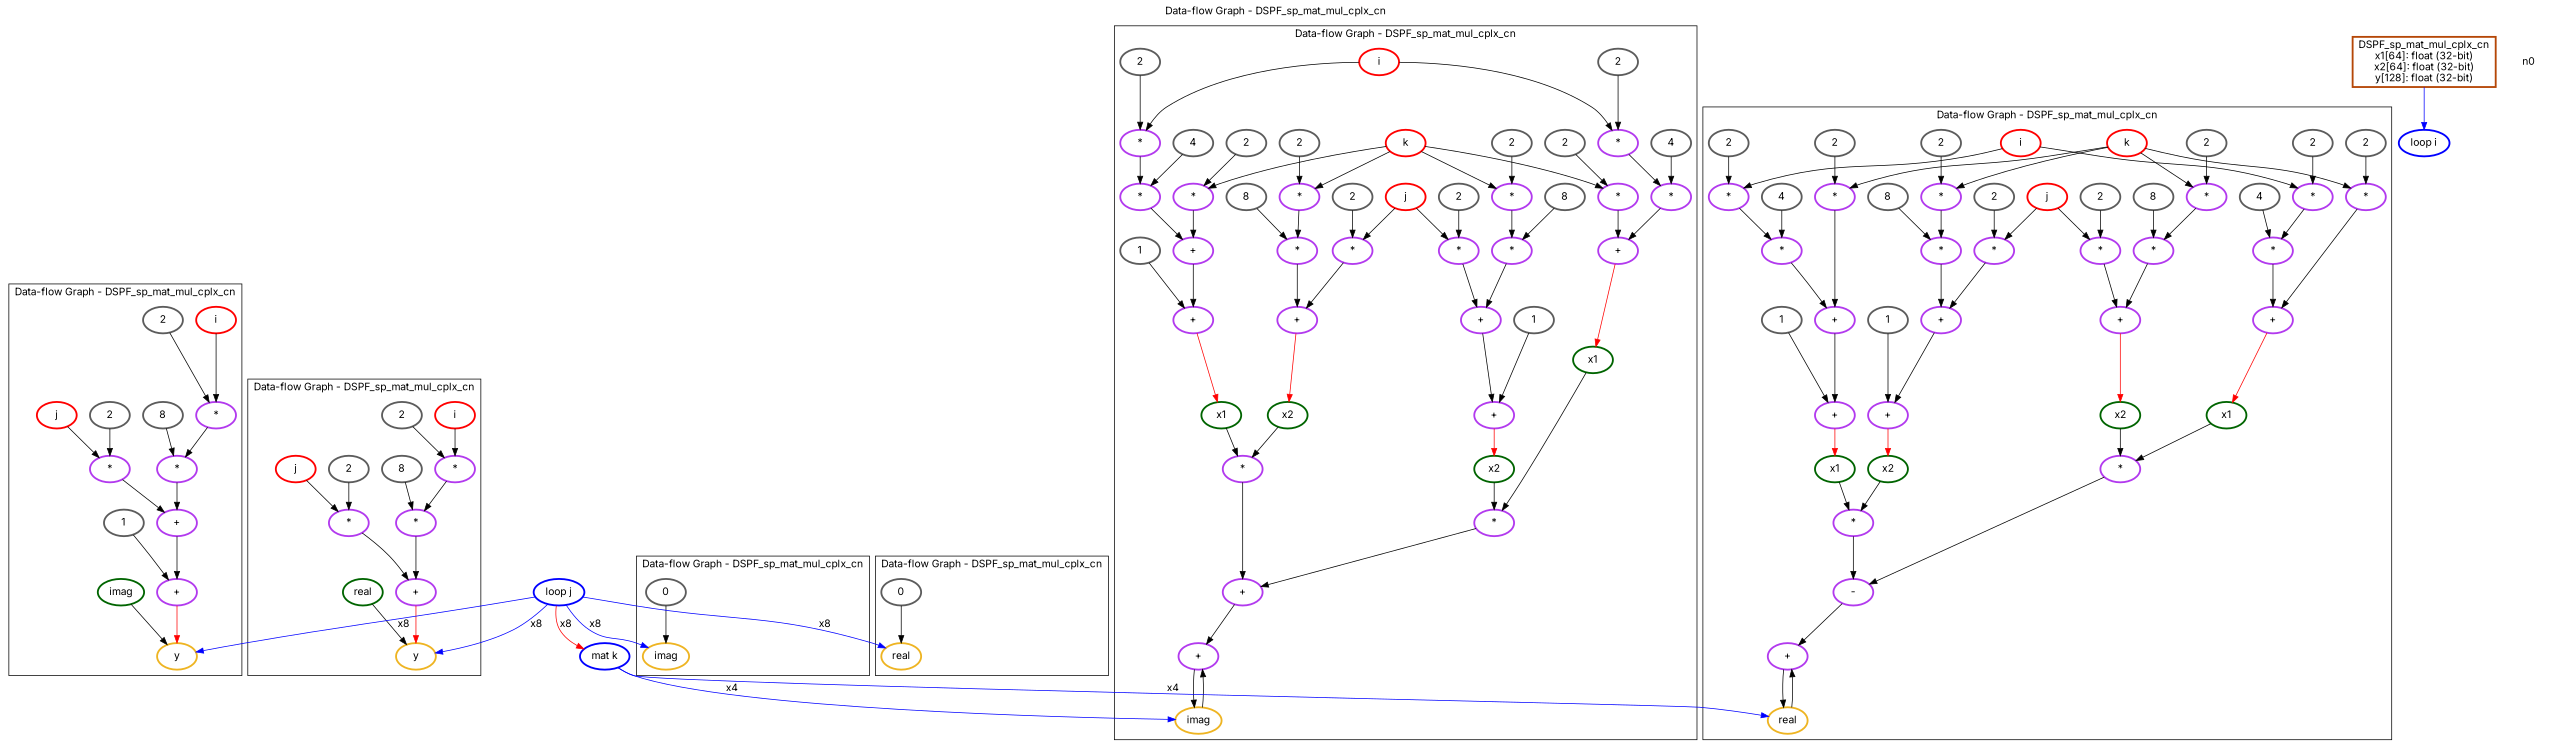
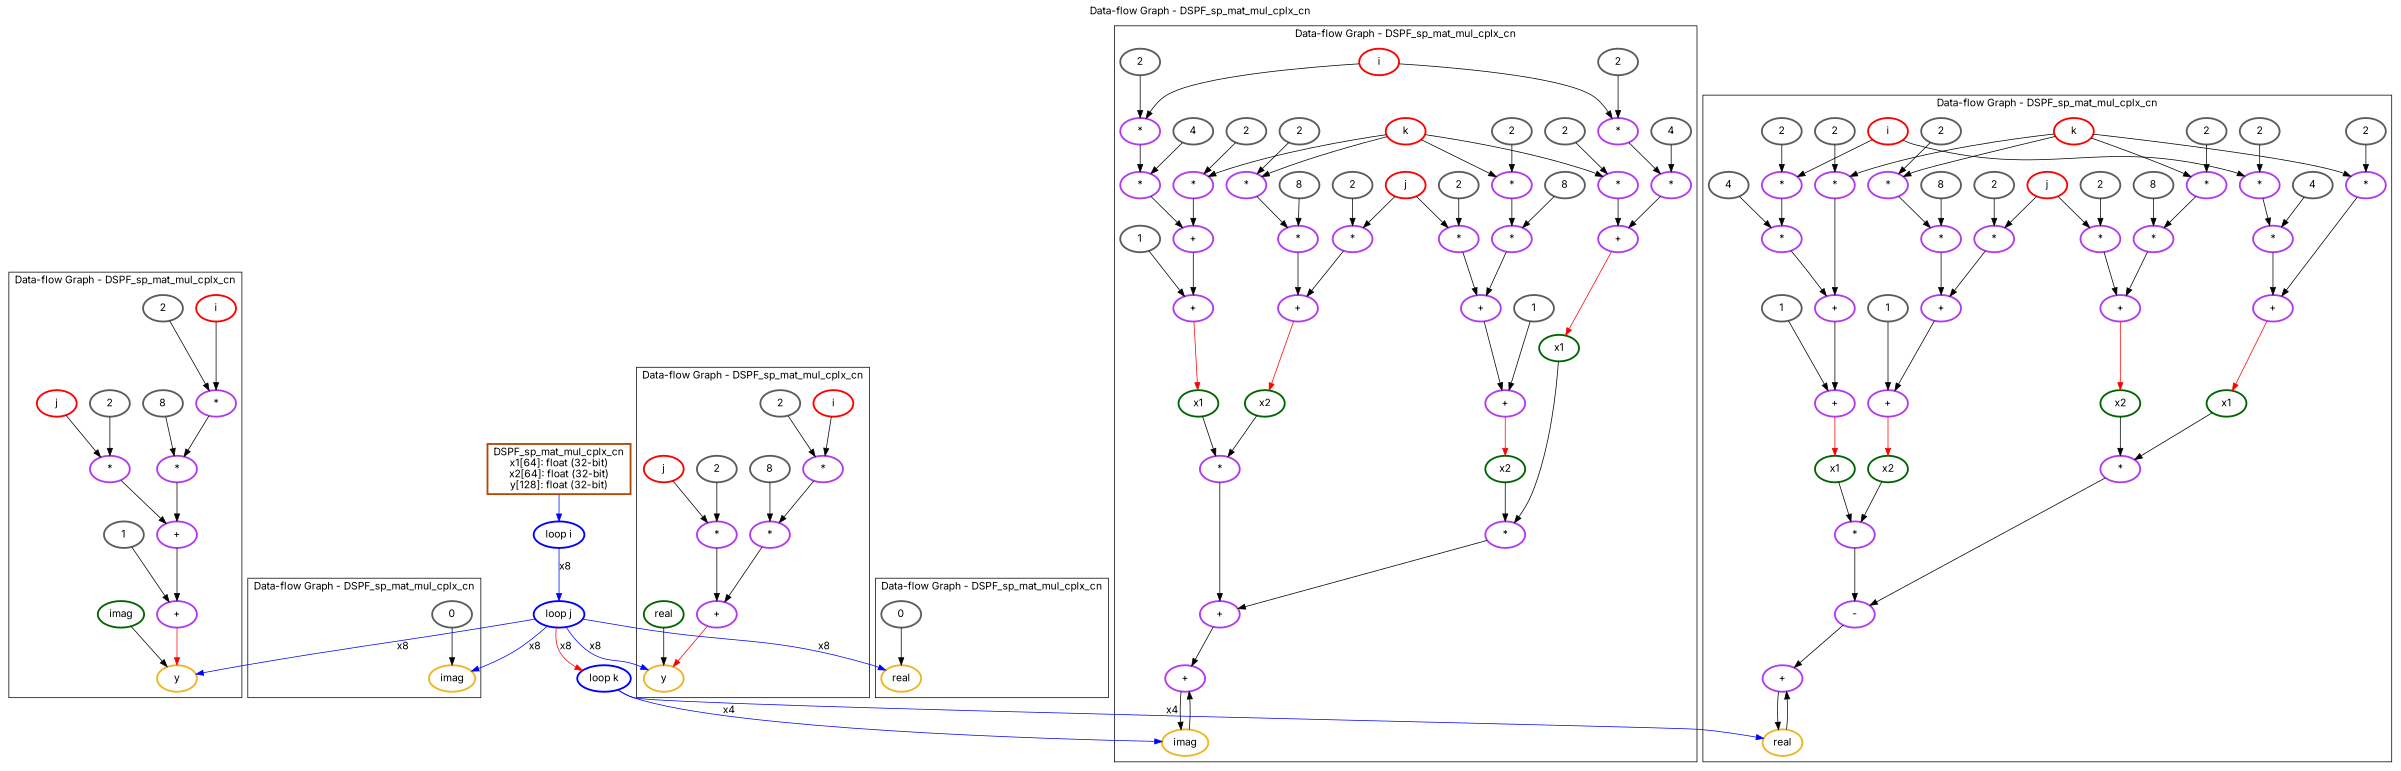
(2529, 62) -> none
none -> (559, 571)
(605, 656) -> (604, 678)
